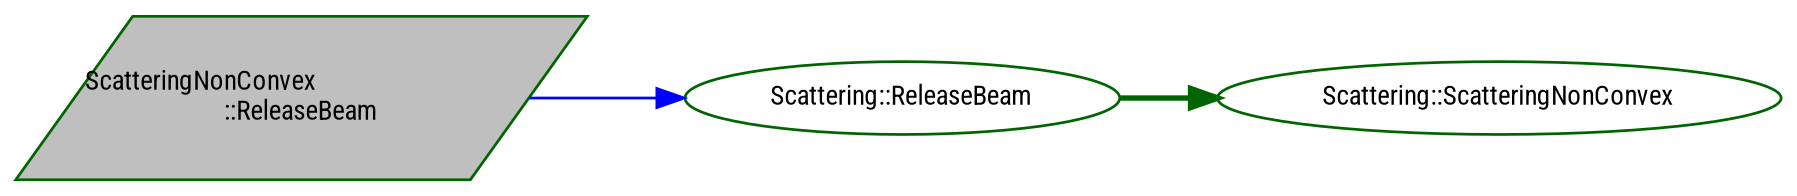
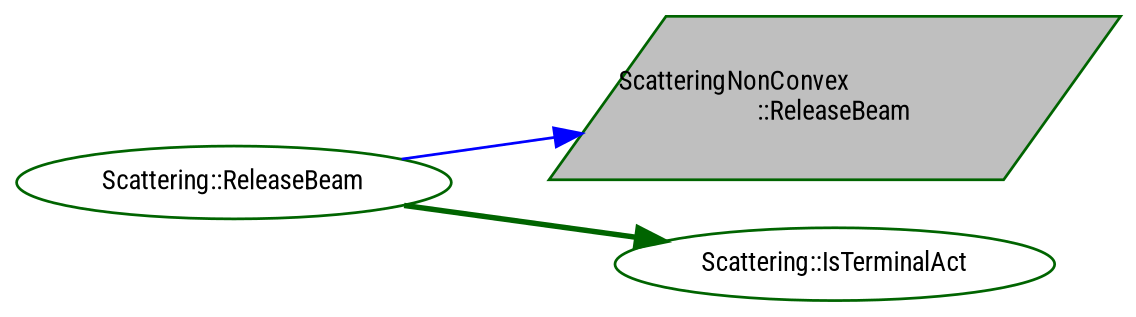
(593, 98) -> (478, 148)
(1499, 98) -> (835, 264)
